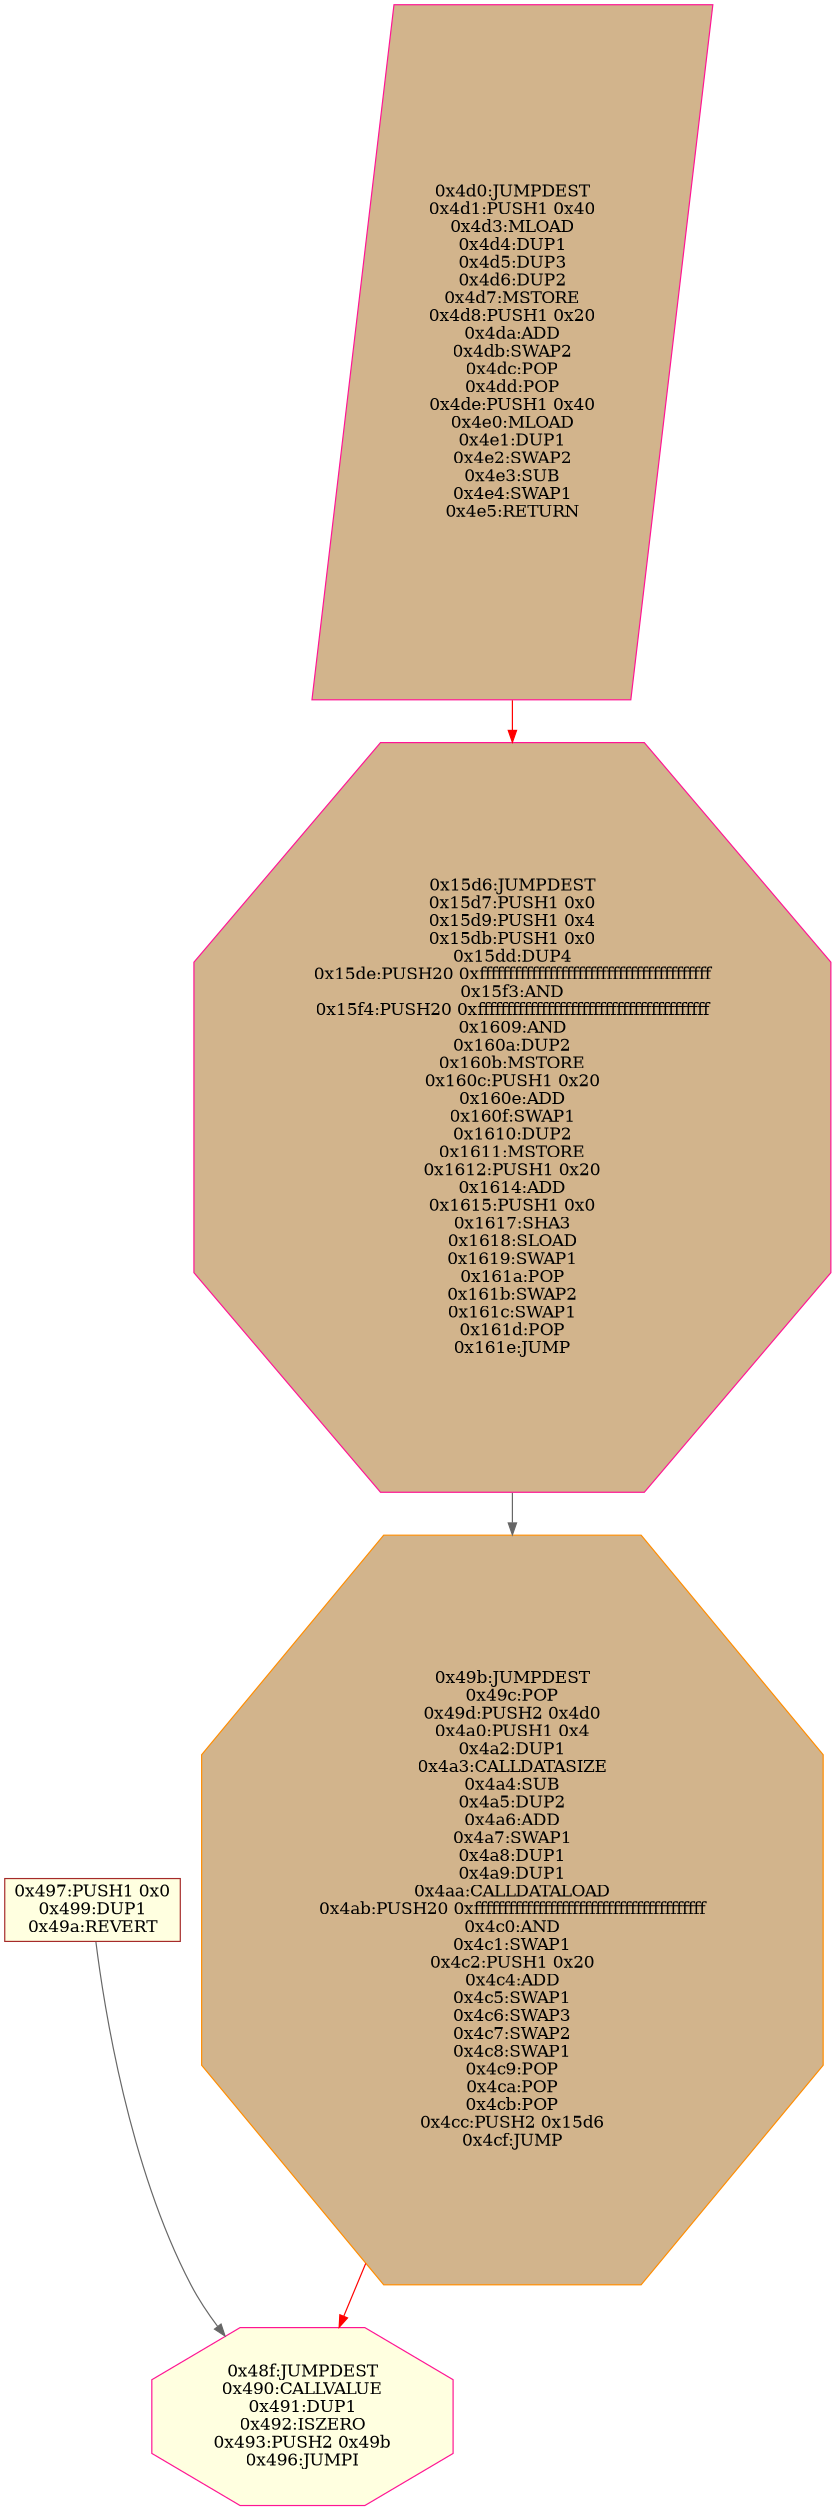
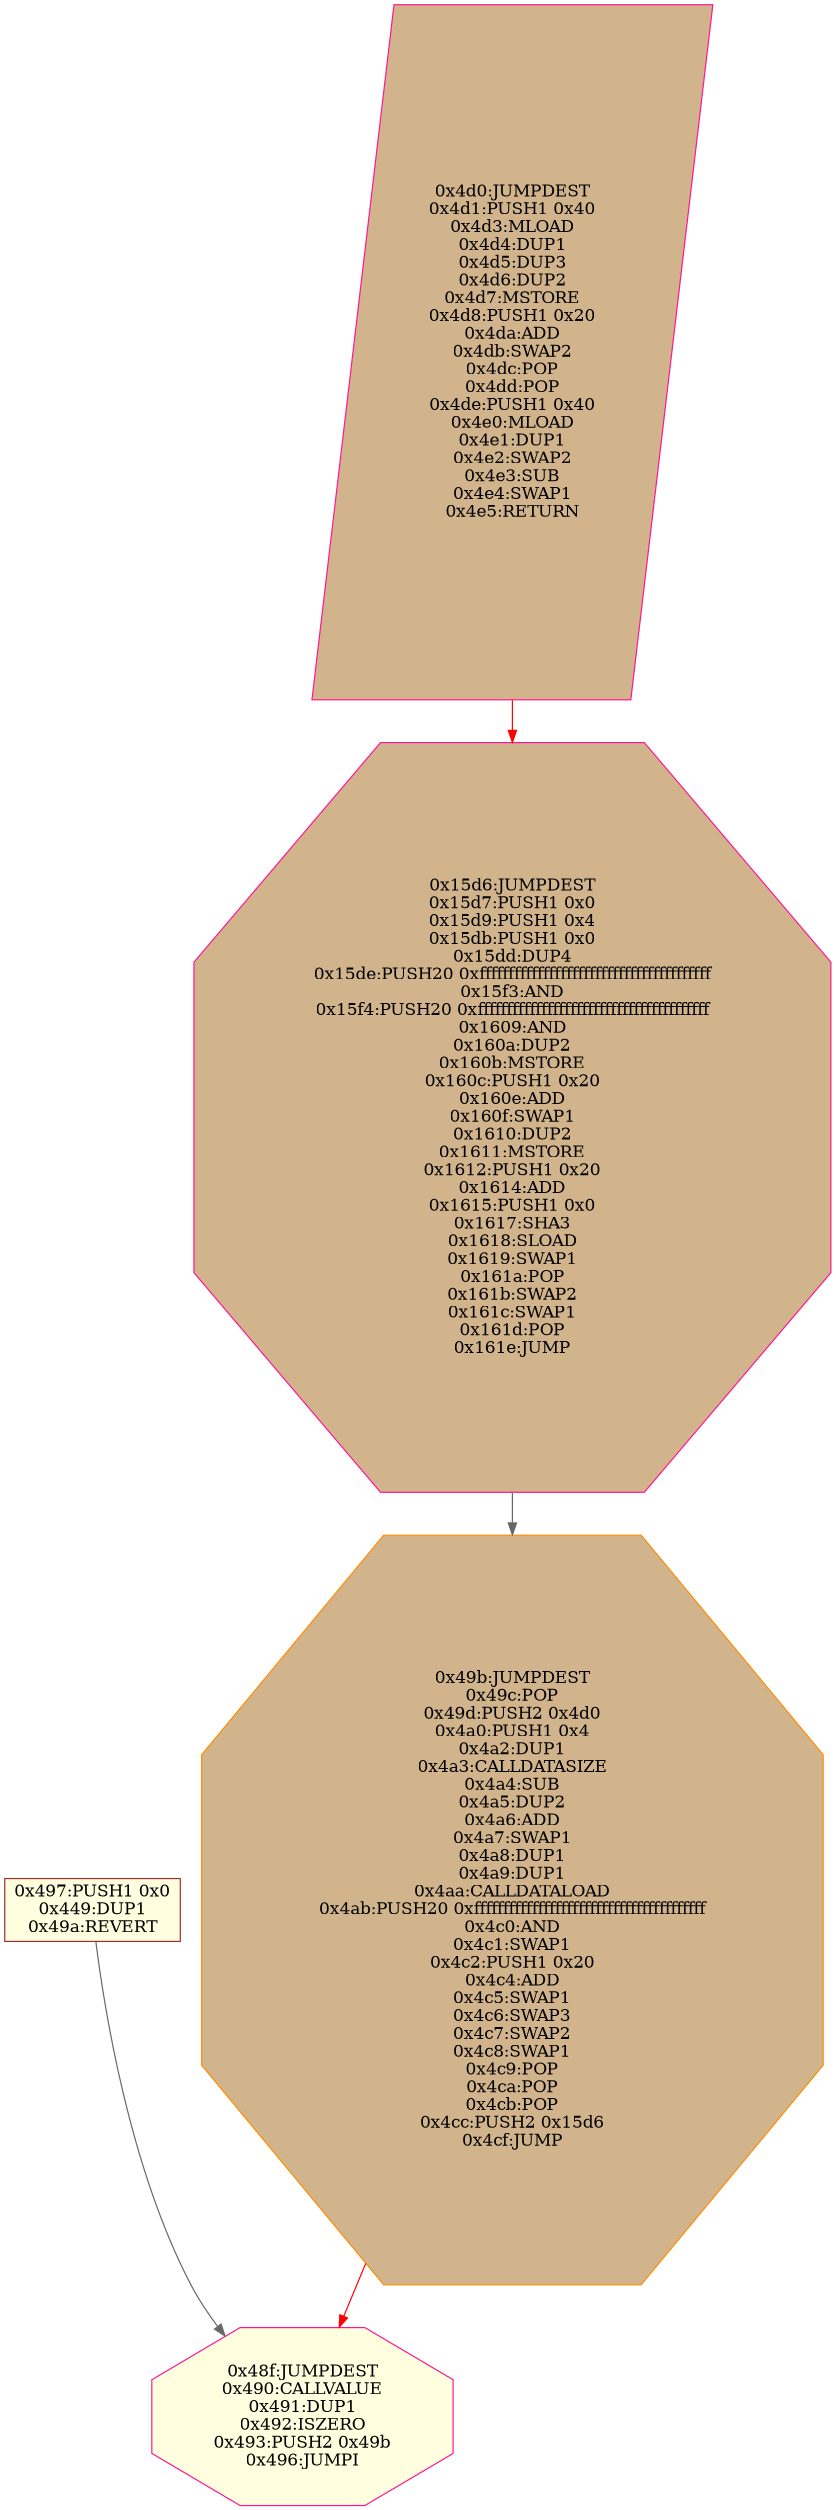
(93, 1910) -> (93, 1910)
